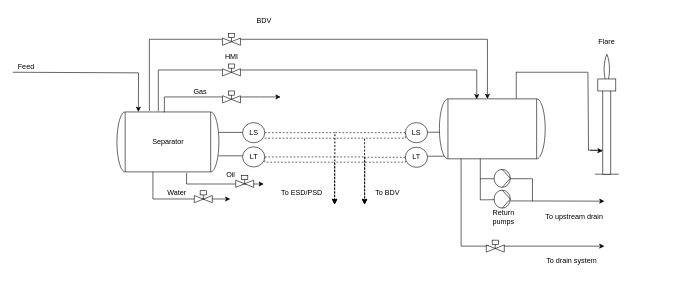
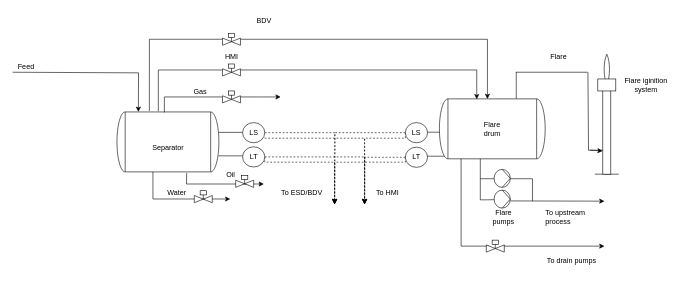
(607, 42) -> (559, 57)
none -> (646, 85)
none -> (492, 129)
(168, 142) -> (168, 148)
(302, 193) -> (302, 193)
(388, 193) -> (388, 193)
(504, 218) -> (504, 218)
(576, 218) -> (576, 218)
(572, 261) -> (572, 261)
